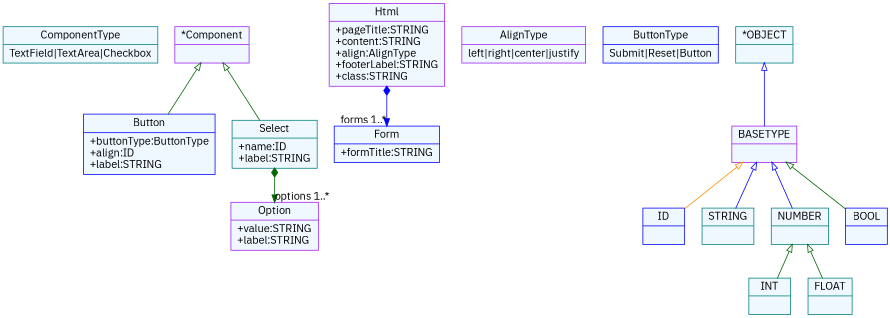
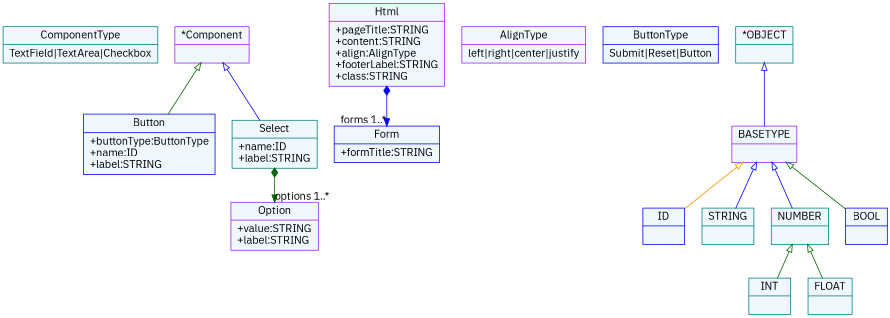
(243, 95) -> (243, 95)
(112, 153) -> (114, 153)
